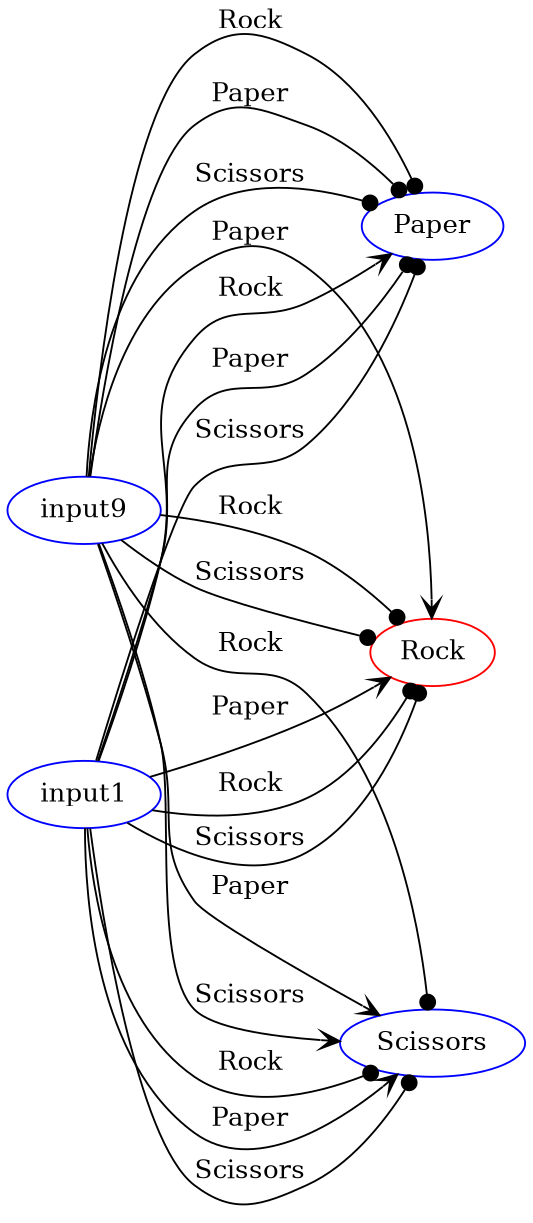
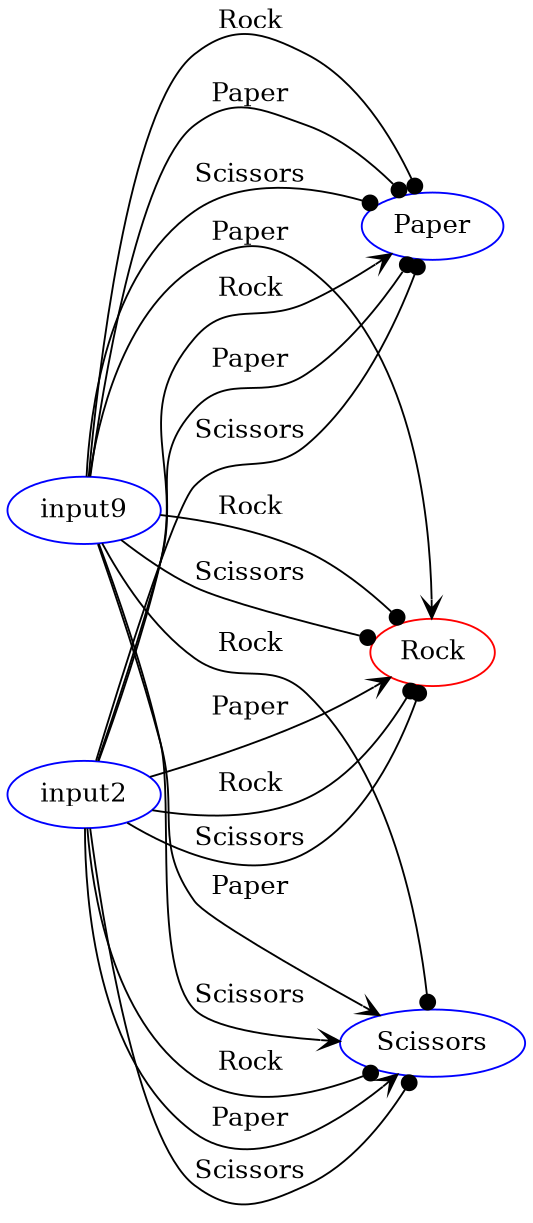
(84, 795) -> (84, 795)
